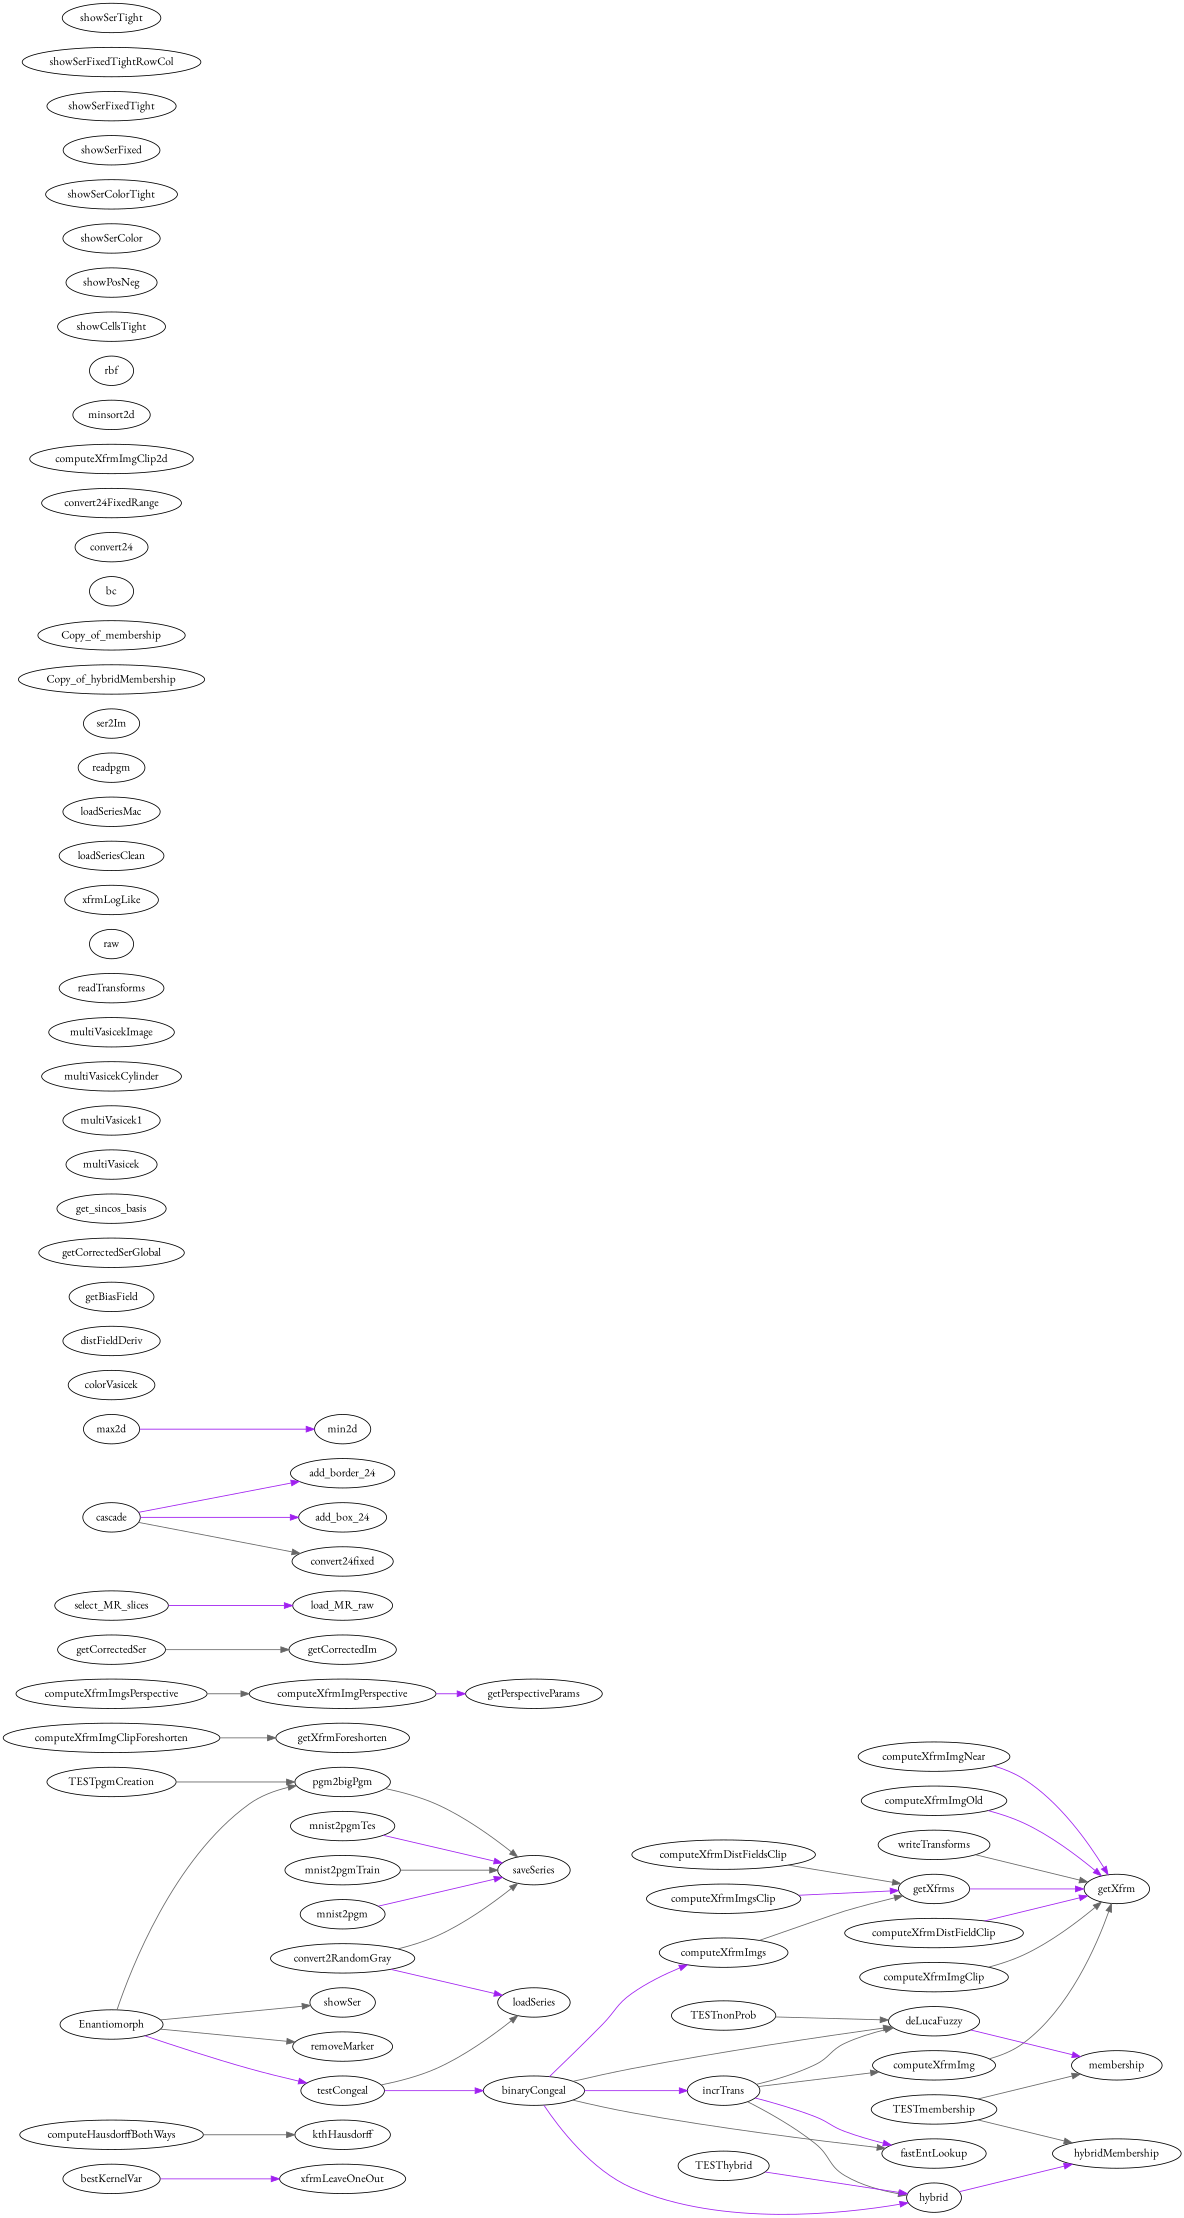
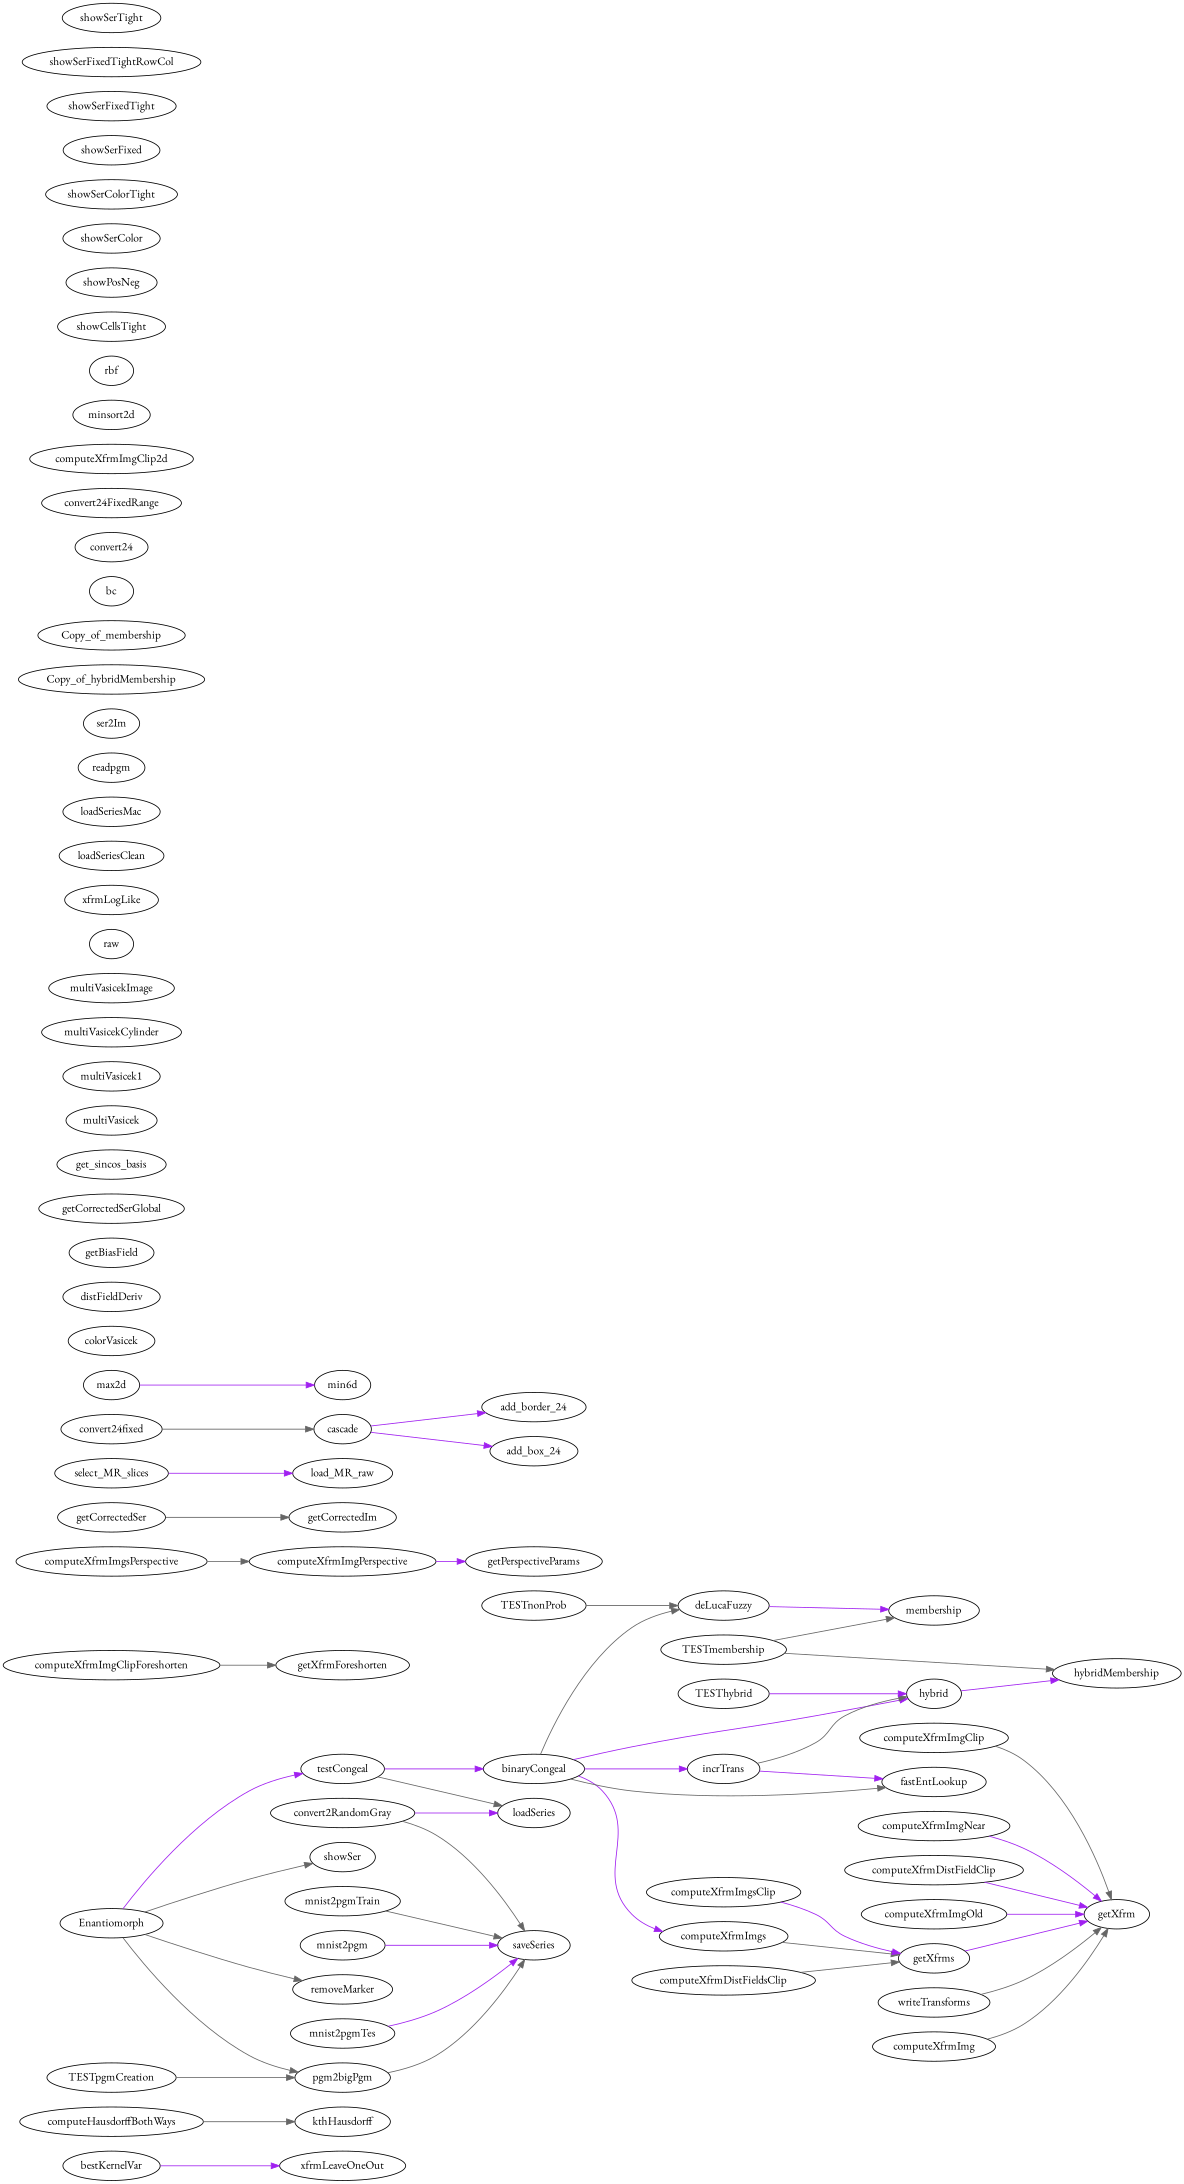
(112, 988) -> none
(343, 1429) -> (343, 1385)
(215, 1537) -> (234, 1429)
(823, 2060) -> none
(815, 2080) -> none
